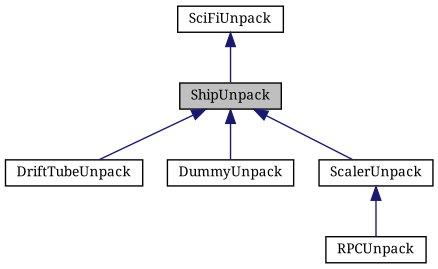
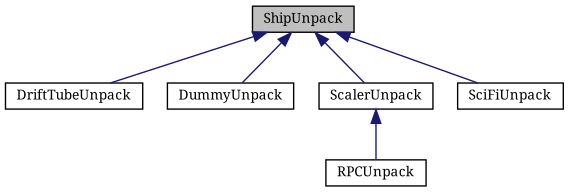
(231, 65) -> (413, 60)
